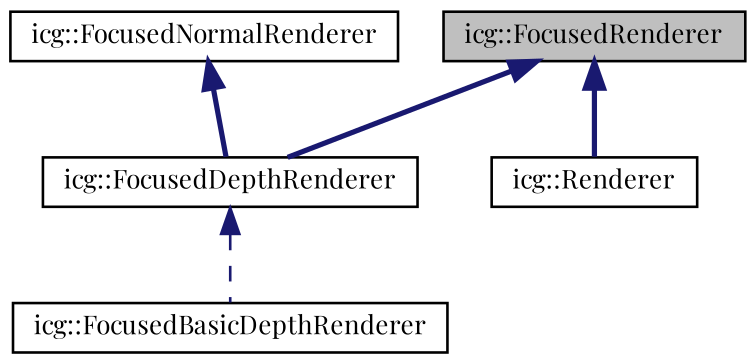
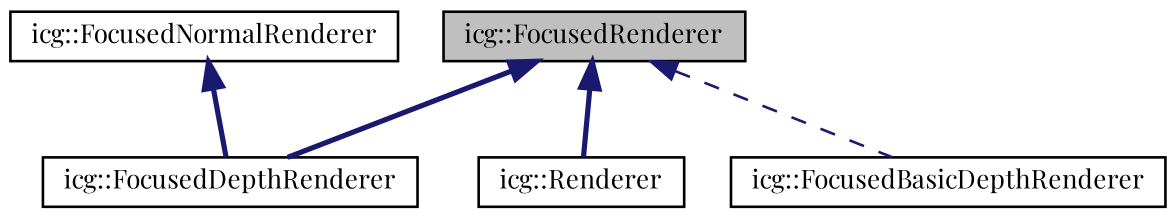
(230, 269) -> (784, 114)
